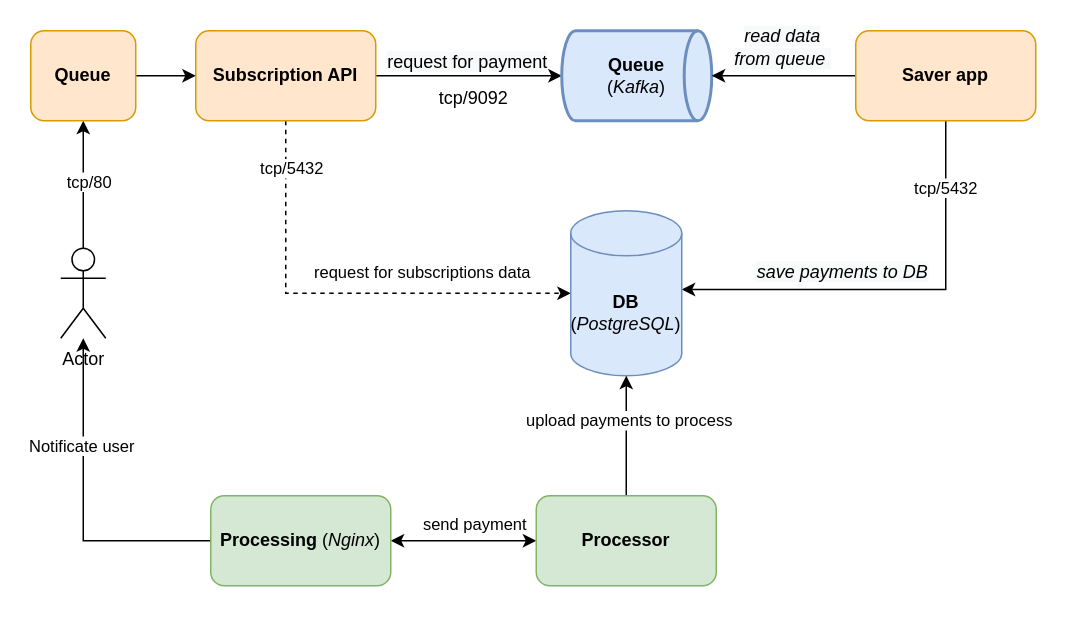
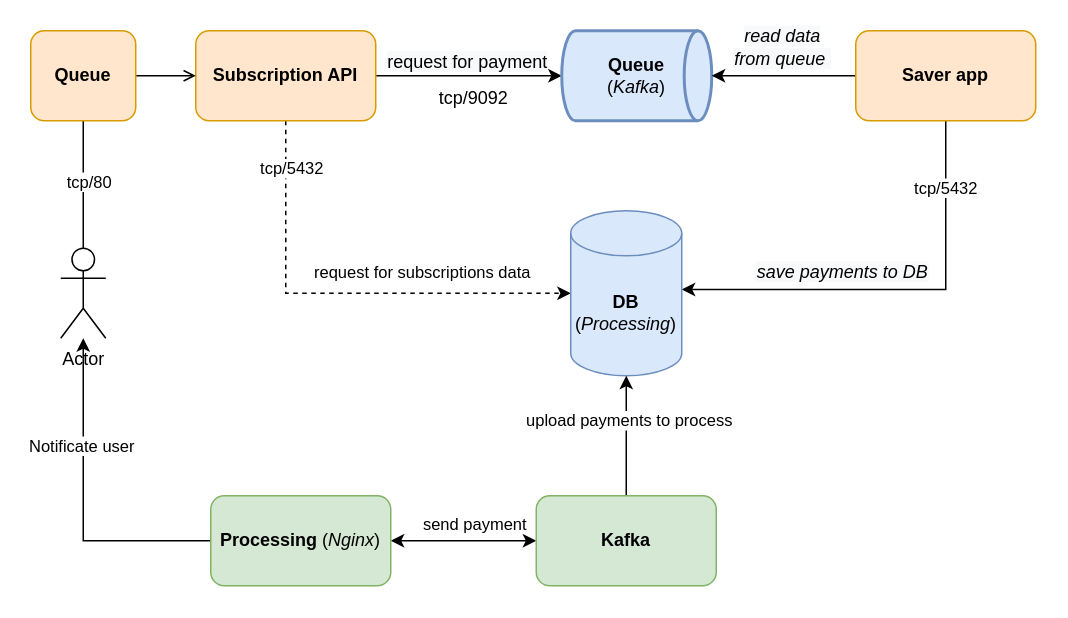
(184, 76) -> (186, 76)
(83, 132) -> (83, 127)
(626, 313) -> (626, 313)
(626, 541) -> (626, 541)
